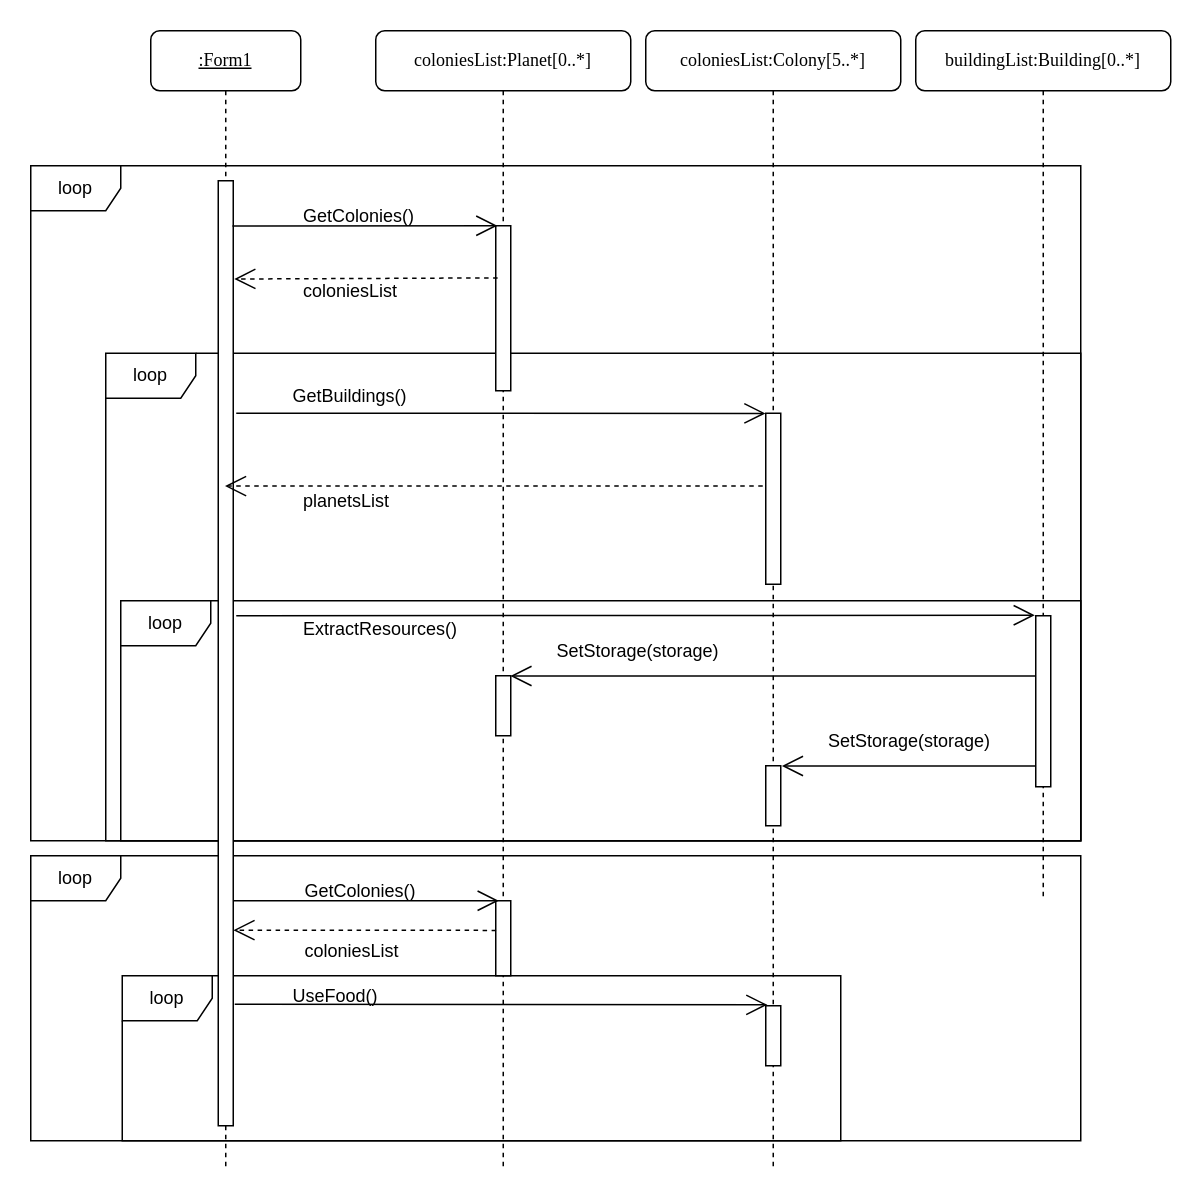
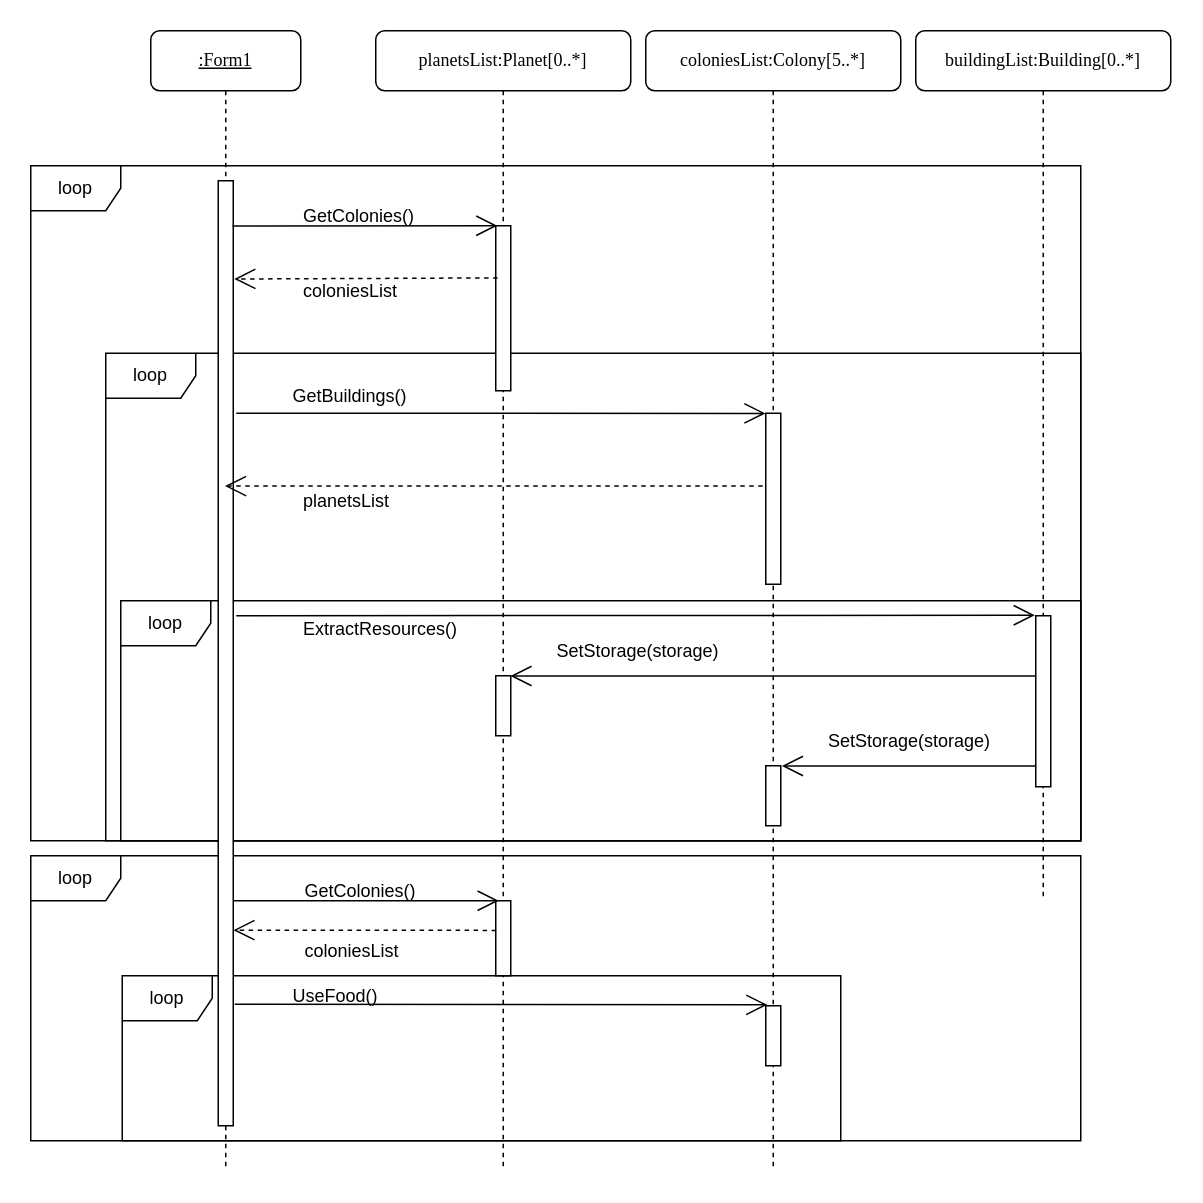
(503, 61) -> (503, 61)
